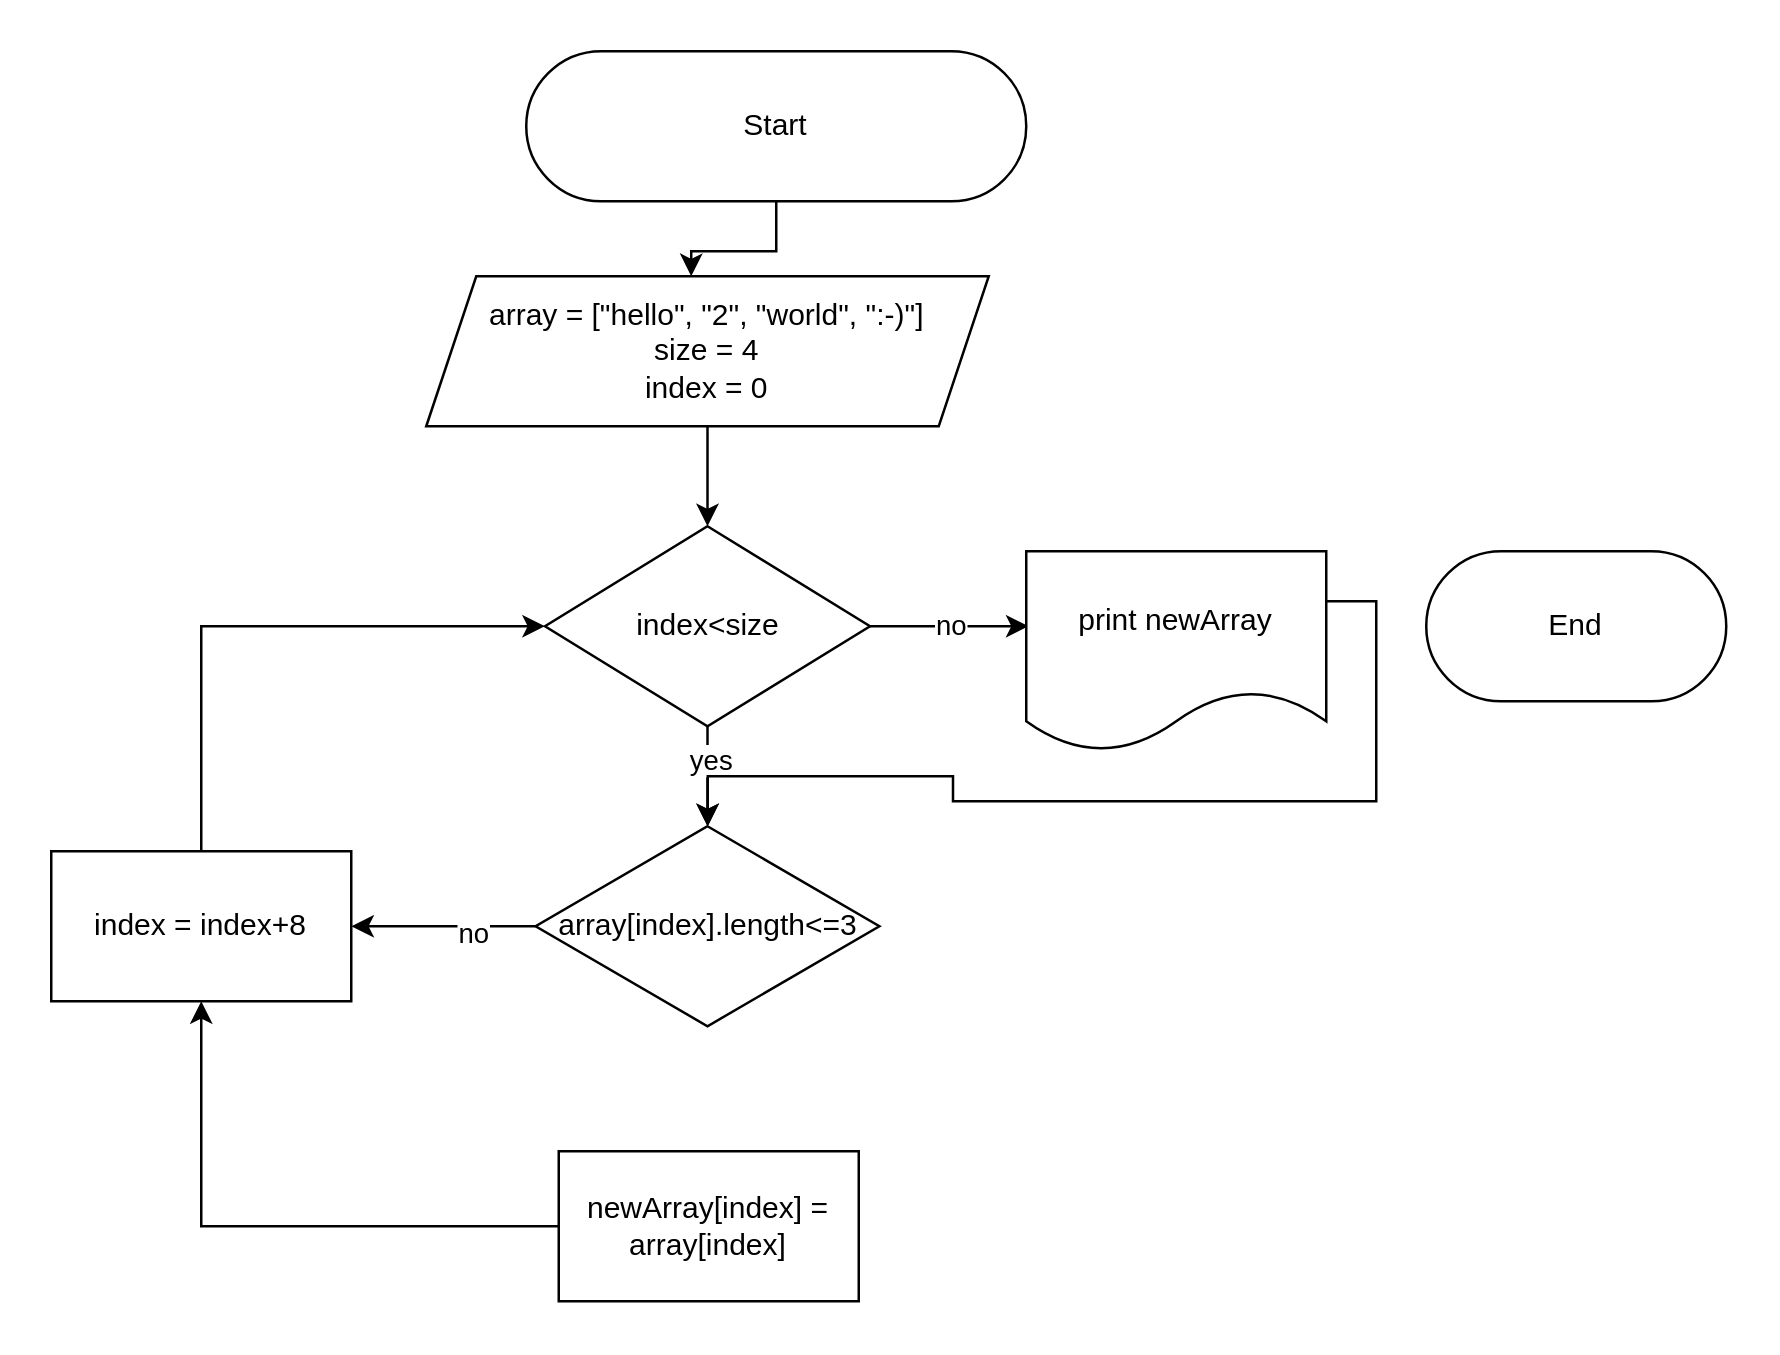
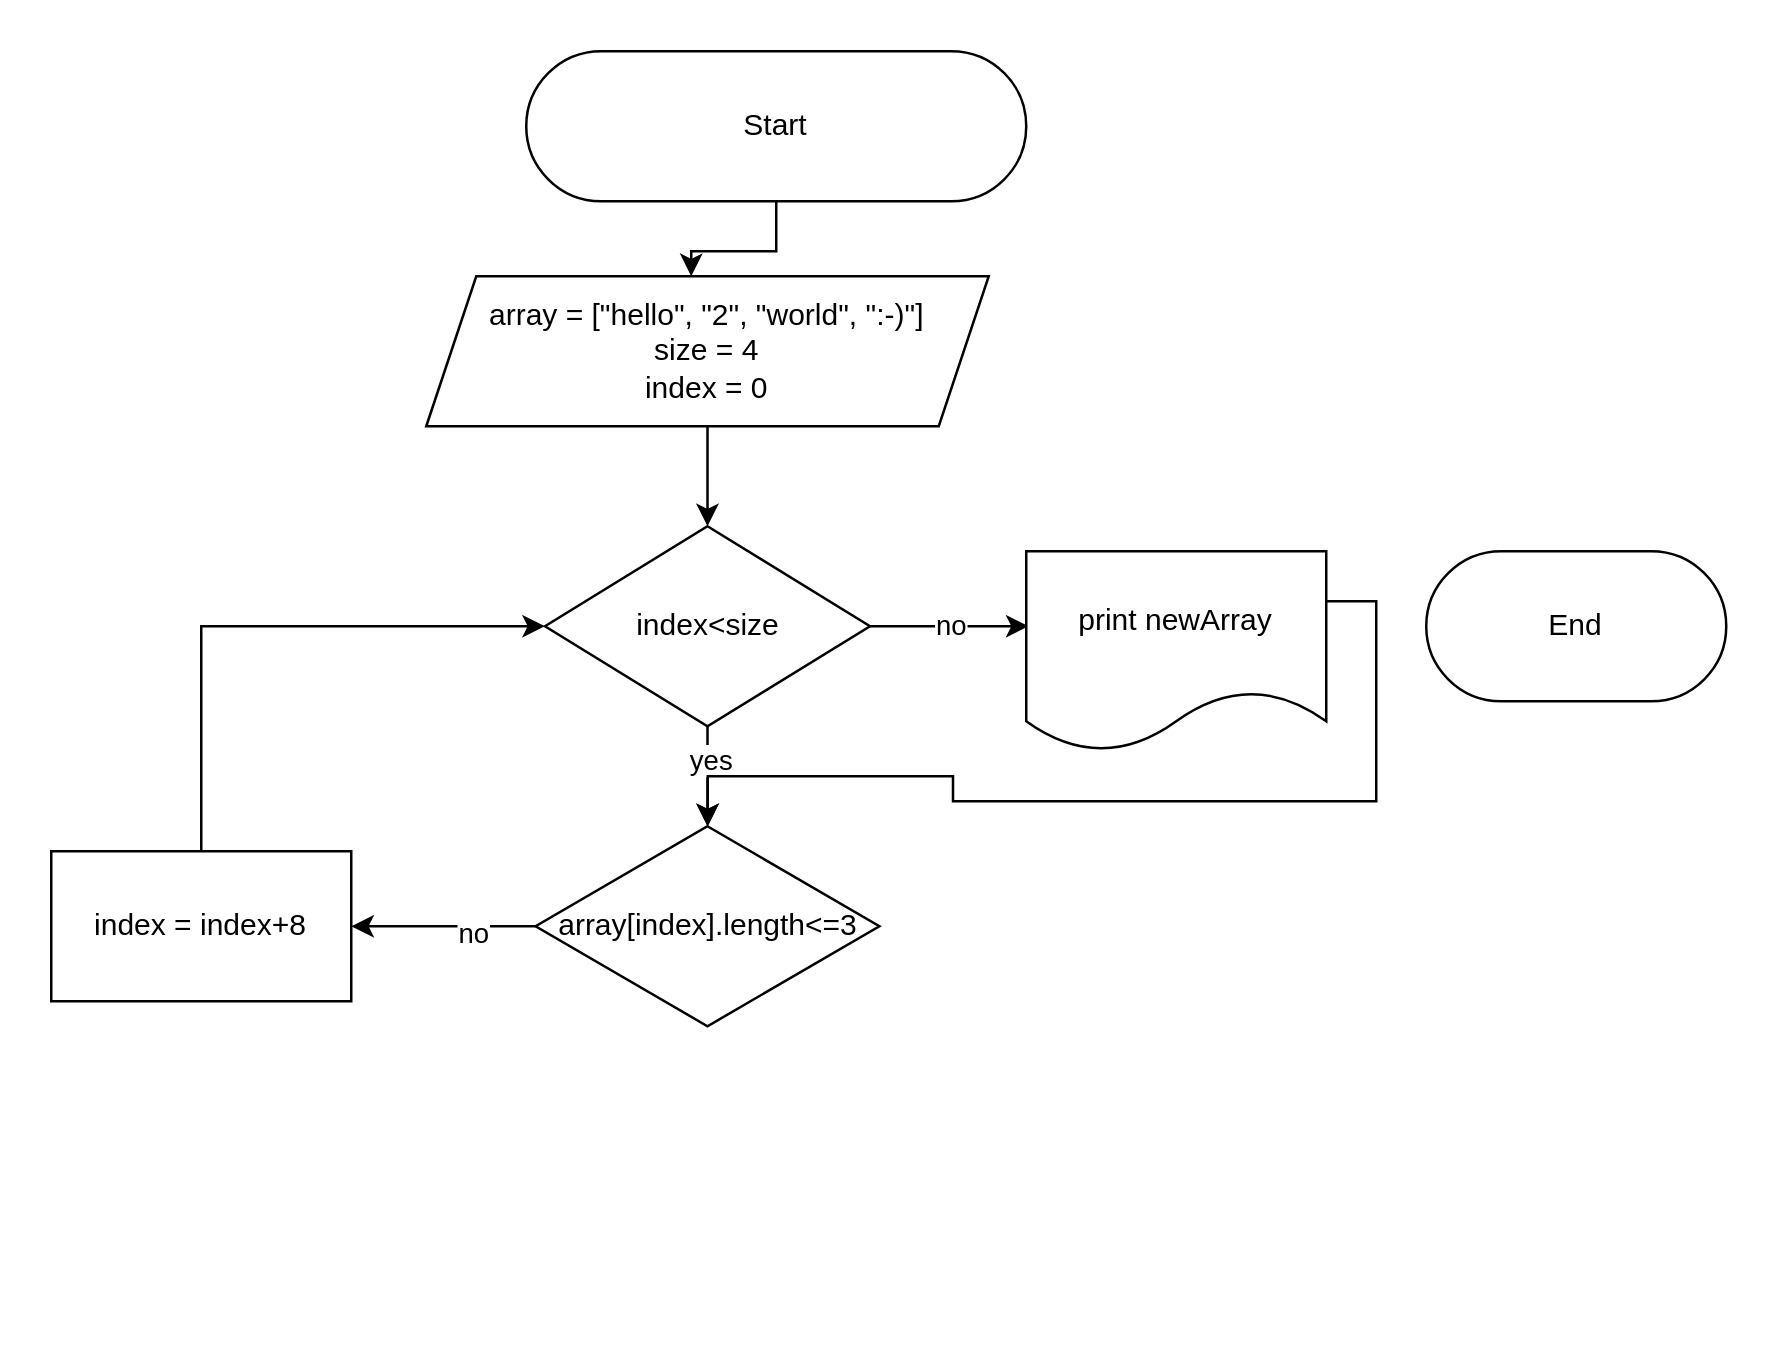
(275, 1226) -> none
(709, 1226) -> none
